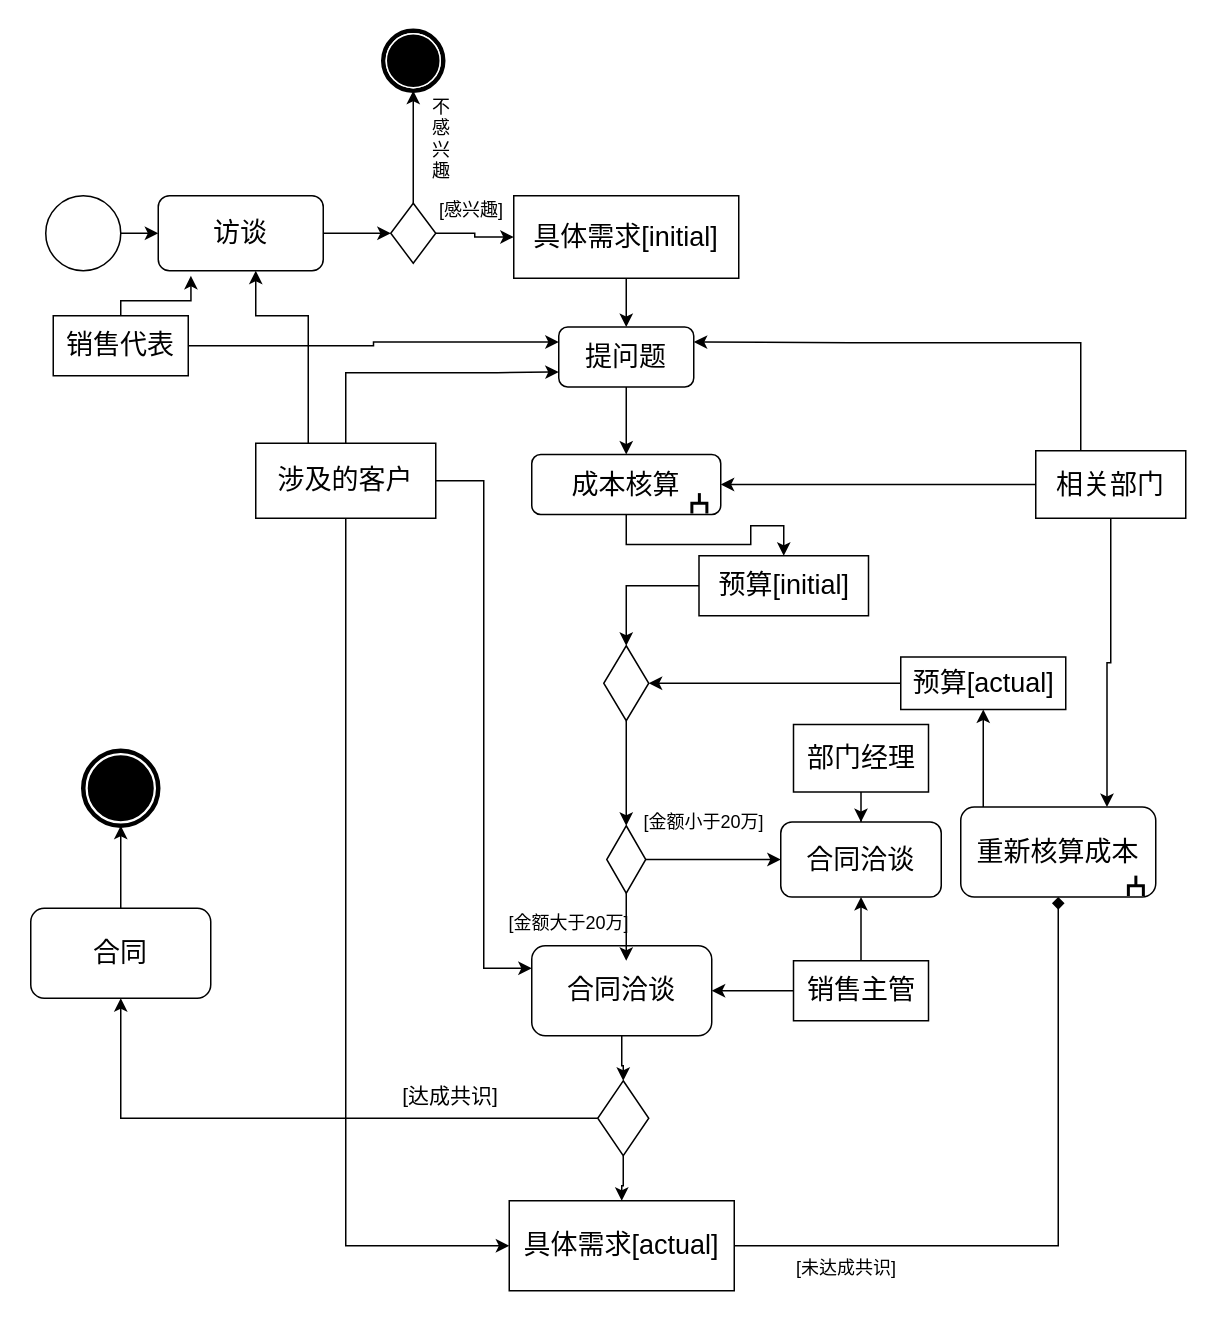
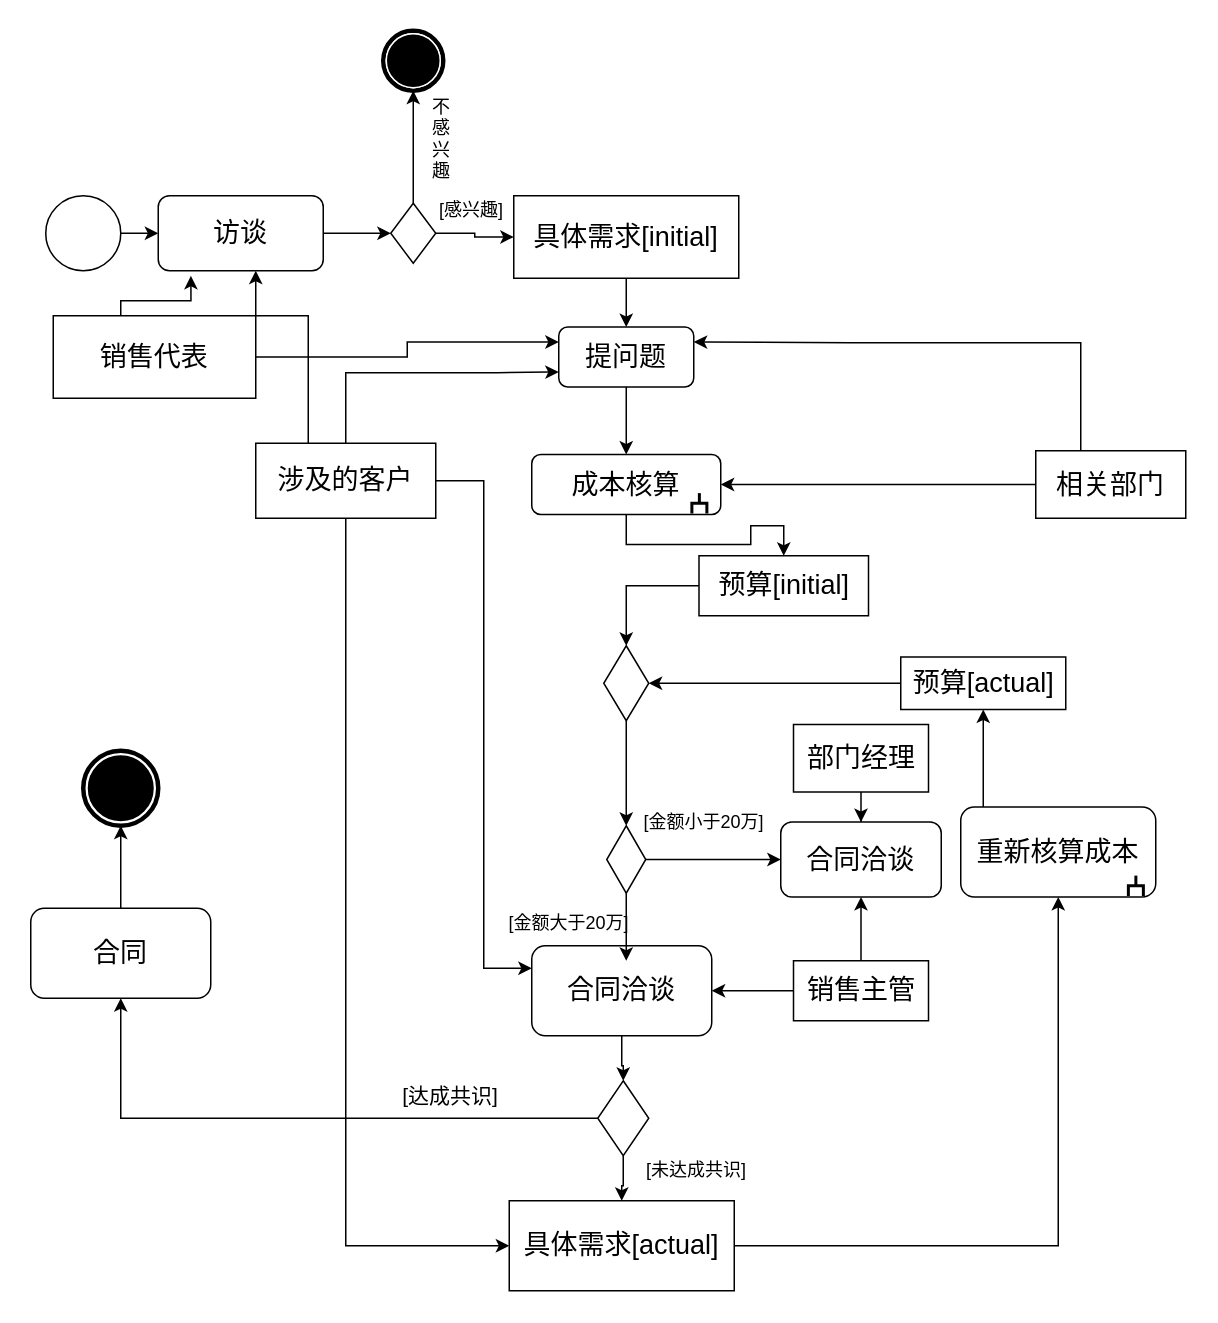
(121, 346) -> (155, 357)
(1111, 659) -> none
(1058, 910) -> (1058, 909)
(847, 1268) -> (697, 1171)
